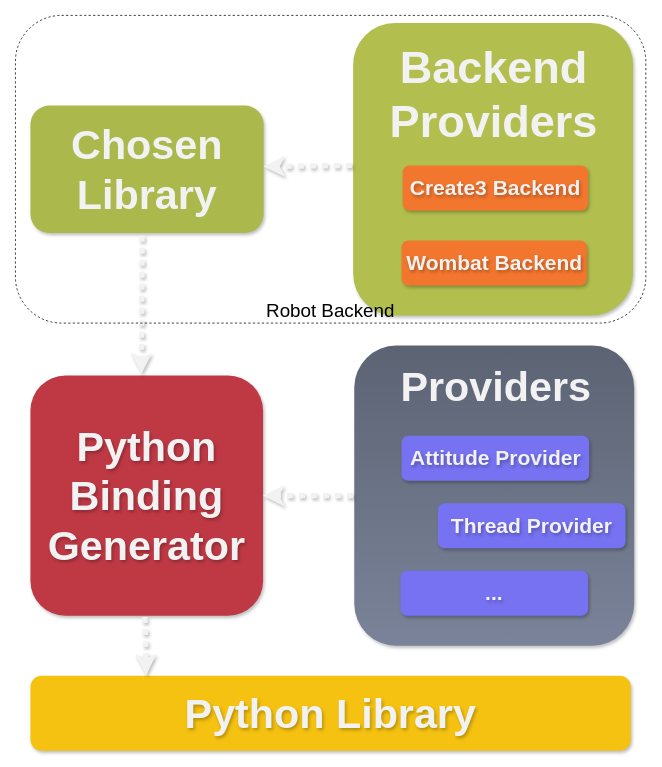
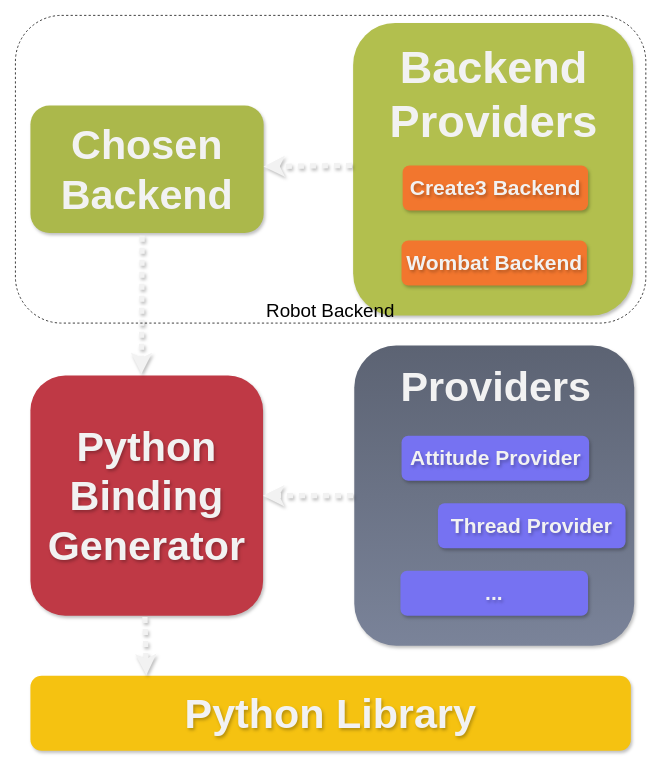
(147, 169) -> (147, 169)
